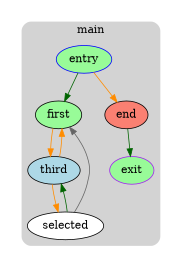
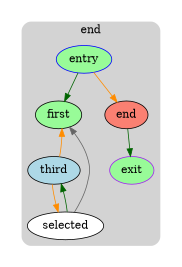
(91, 30) -> (91, 30)
(51, 138) -> none
